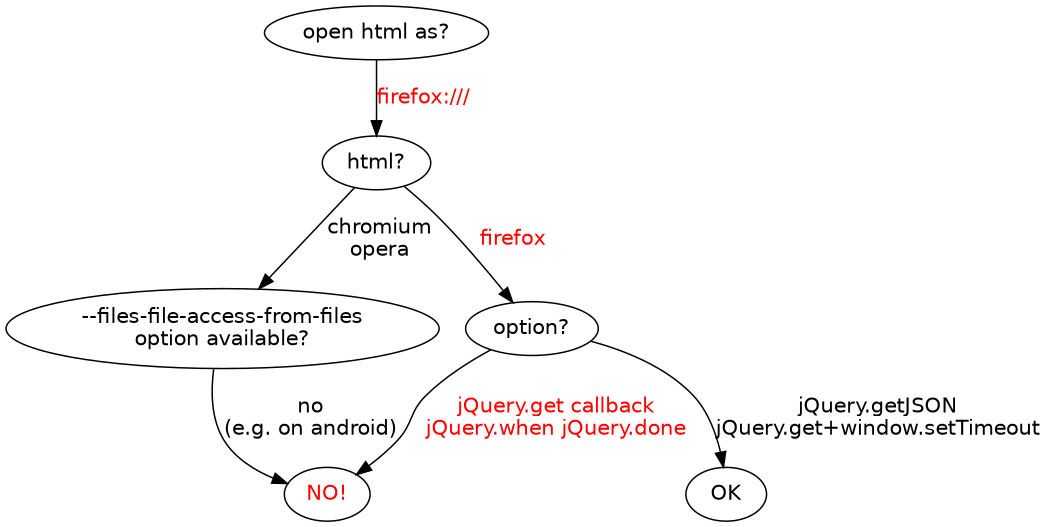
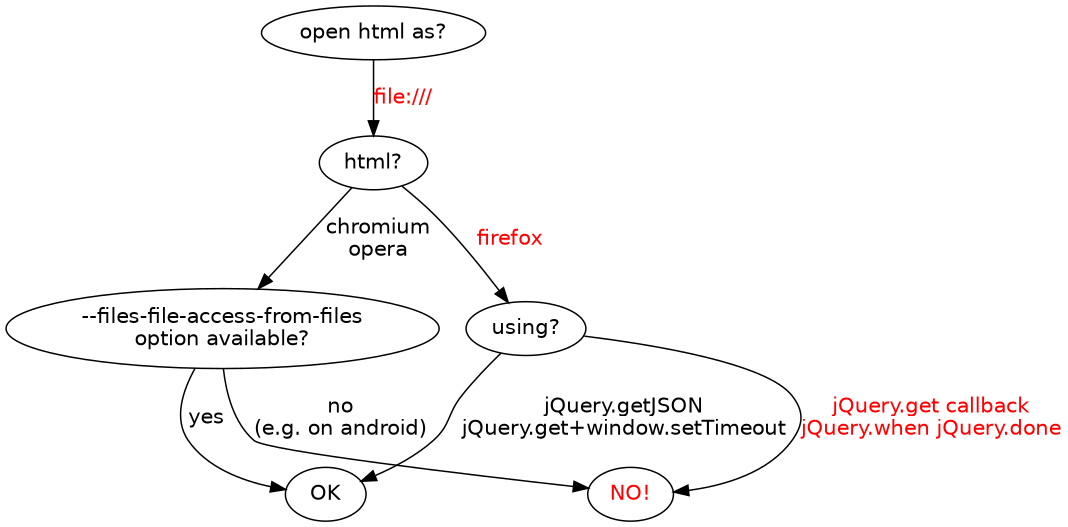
(424, 98) -> (403, 98)
(532, 329) -> (526, 329)
none -> (195, 449)
